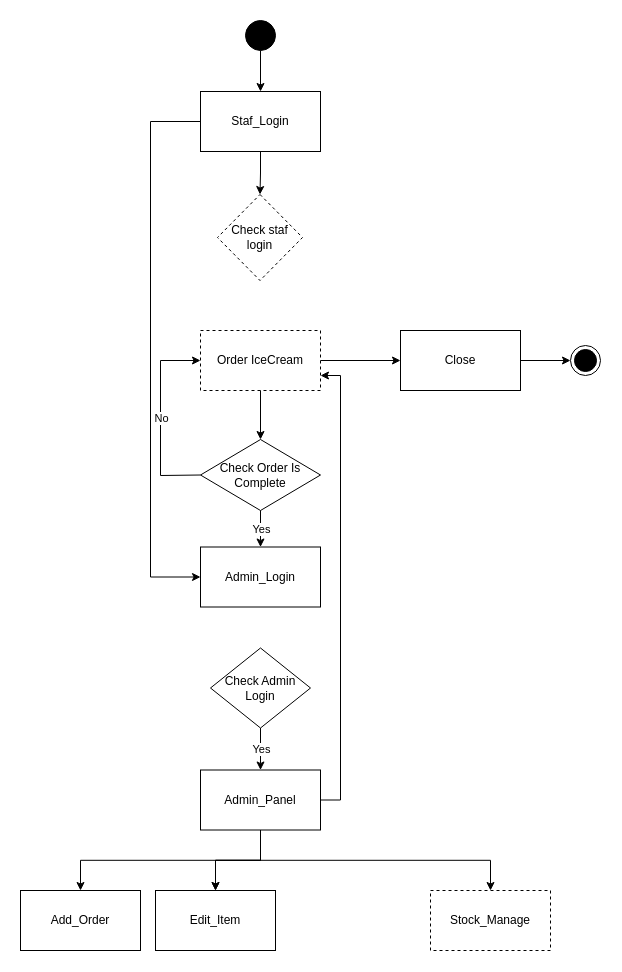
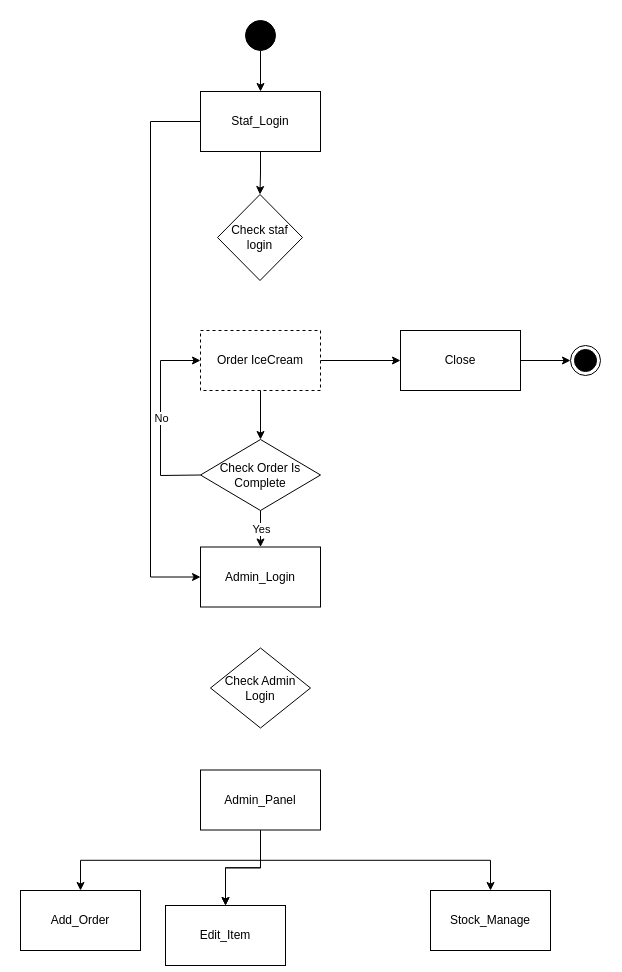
(260, 238) -> (260, 238)
(341, 592) -> none
(261, 746) -> none
(216, 921) -> (226, 936)
(491, 921) -> (491, 921)
